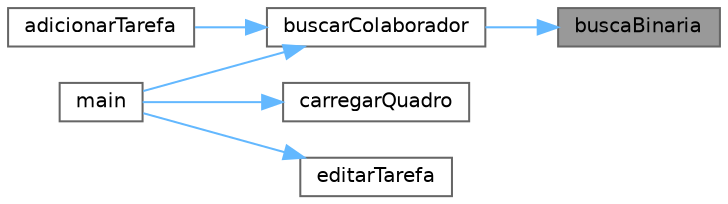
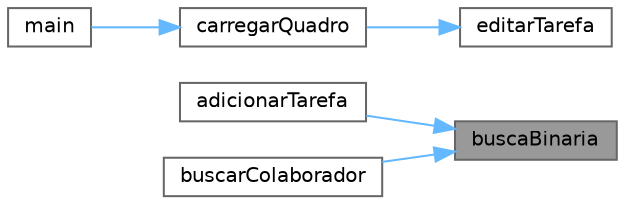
(220, 27) -> (400, 121)
(214, 72) -> none
(214, 133) -> (403, 27)
